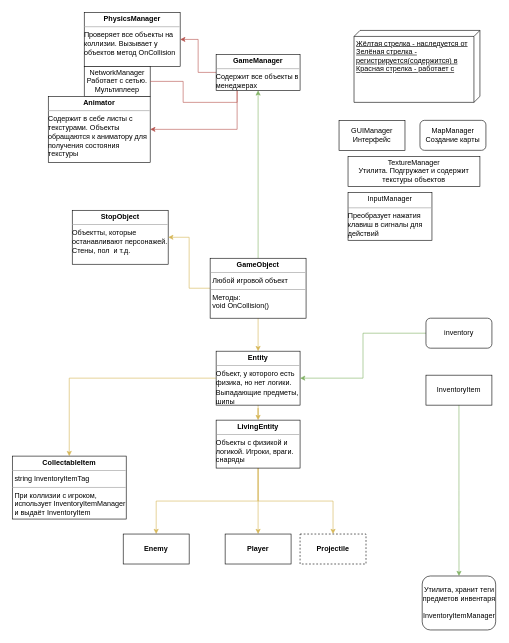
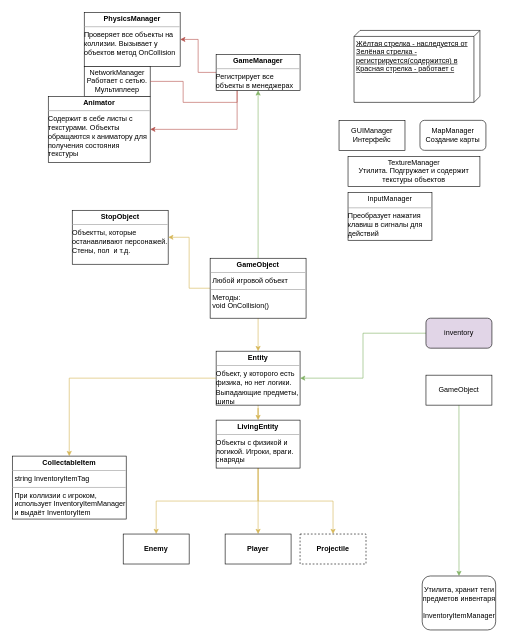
(259, 67) -> (259, 67)
(459, 333) -> (459, 333)
(459, 390) -> (459, 390)
